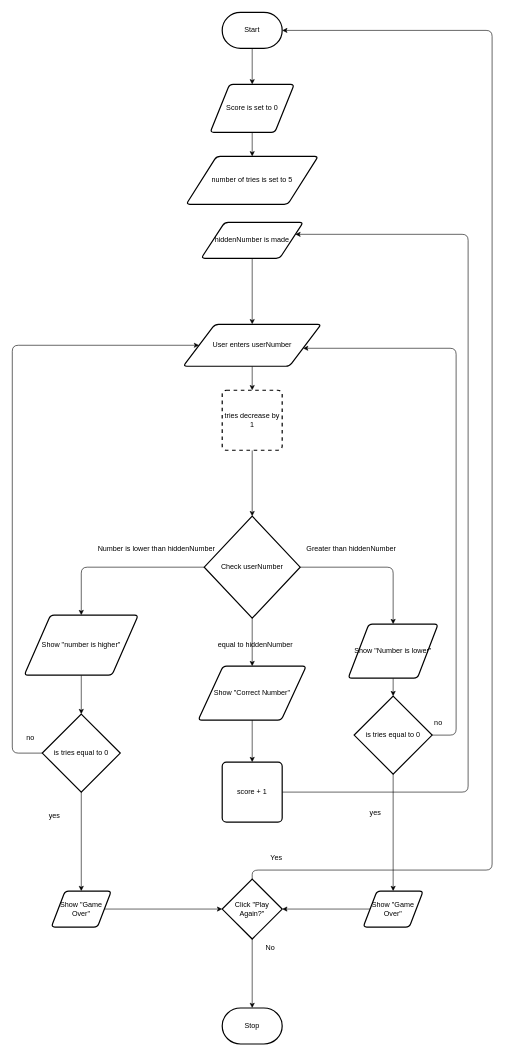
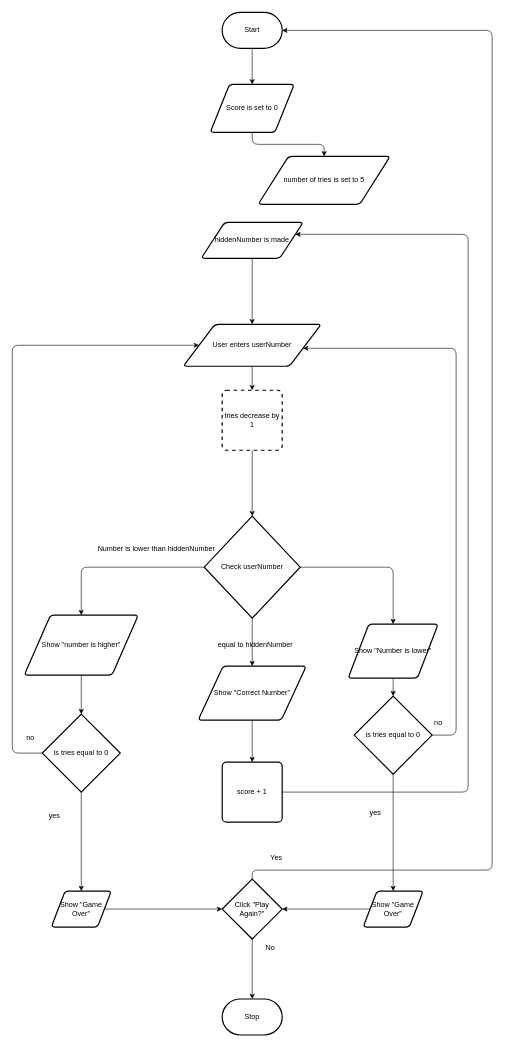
(252, 180) -> (324, 180)
(351, 549) -> none
(252, 1026) -> (252, 1017)
